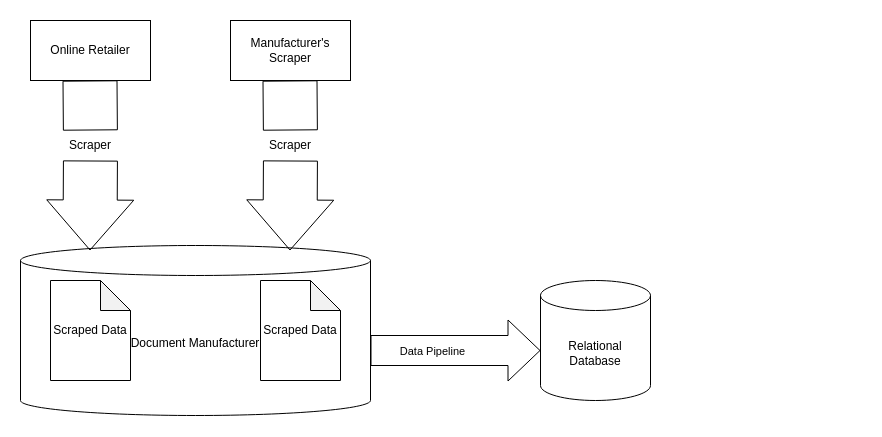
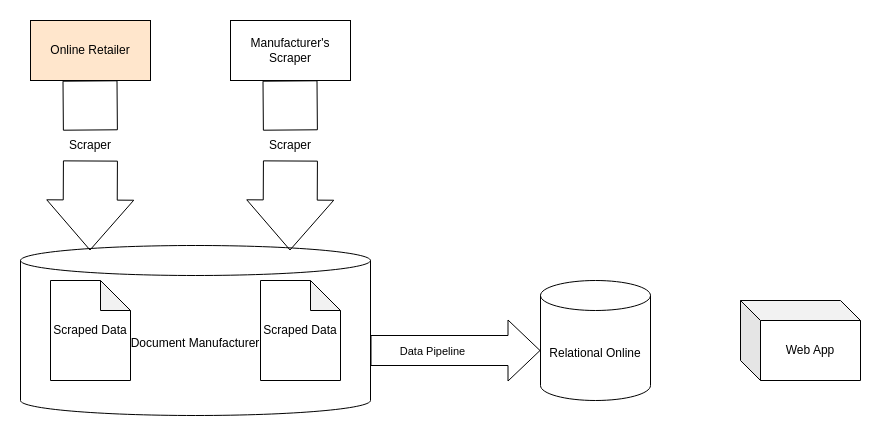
(91, 51) -> (91, 51)
none -> (801, 341)
(596, 354) -> (596, 354)
